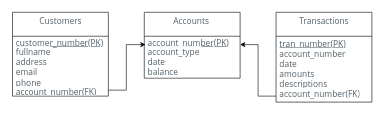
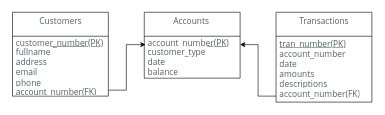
(184, 57) -> (184, 57)
